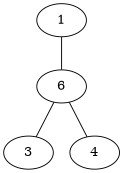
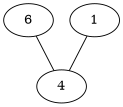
(62, 53) -> (78, 53)
(29, 153) -> none
